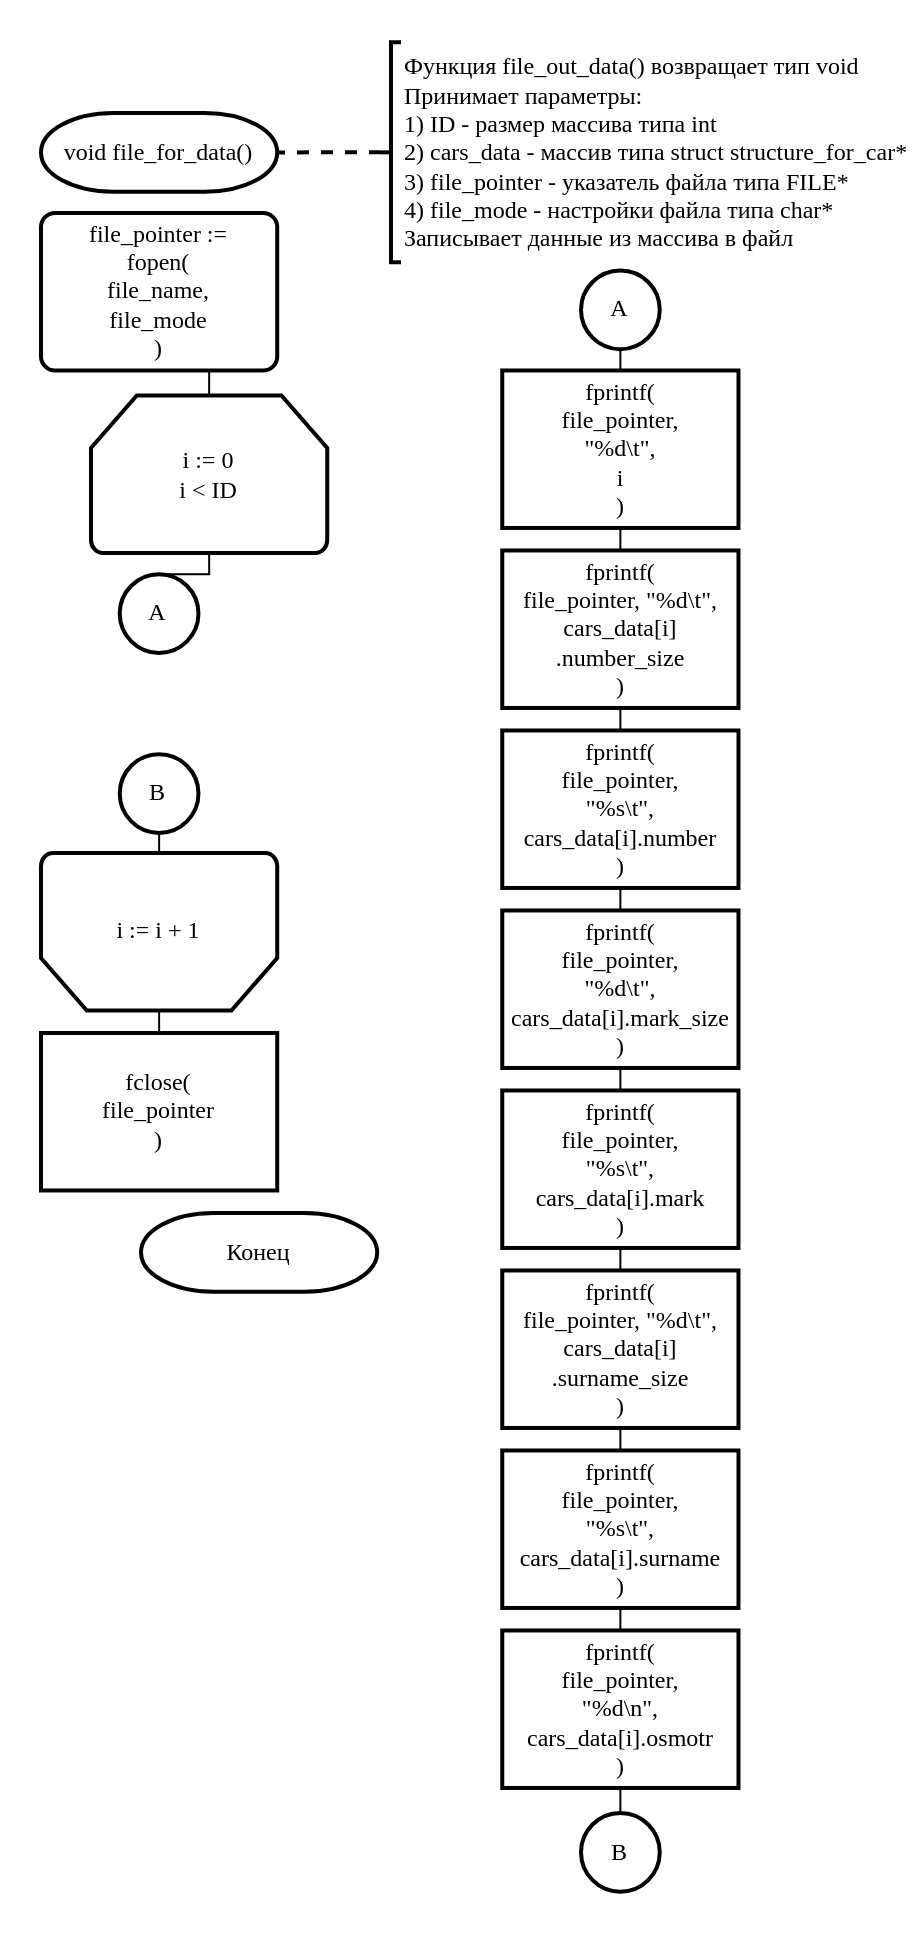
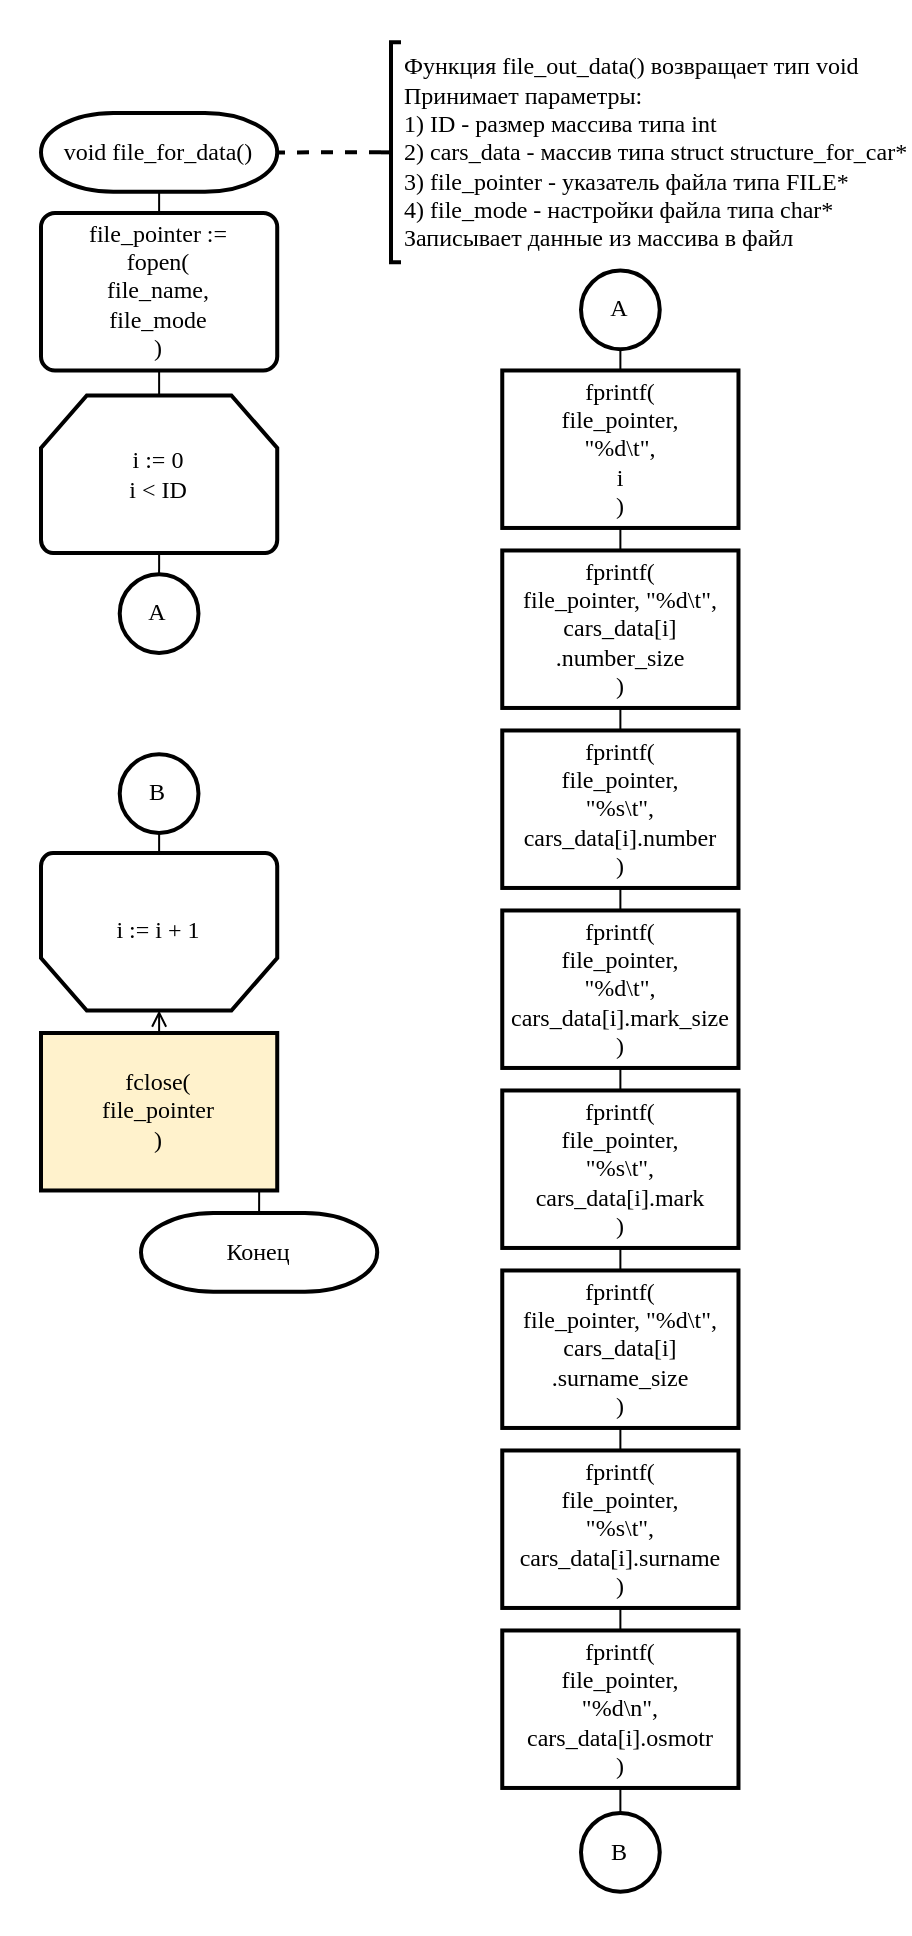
none -> (159, 202)
(209, 474) -> (159, 474)
(159, 1017) -> (159, 1018)
(159, 1112) -> (159, 1112)
none -> (259, 1201)
